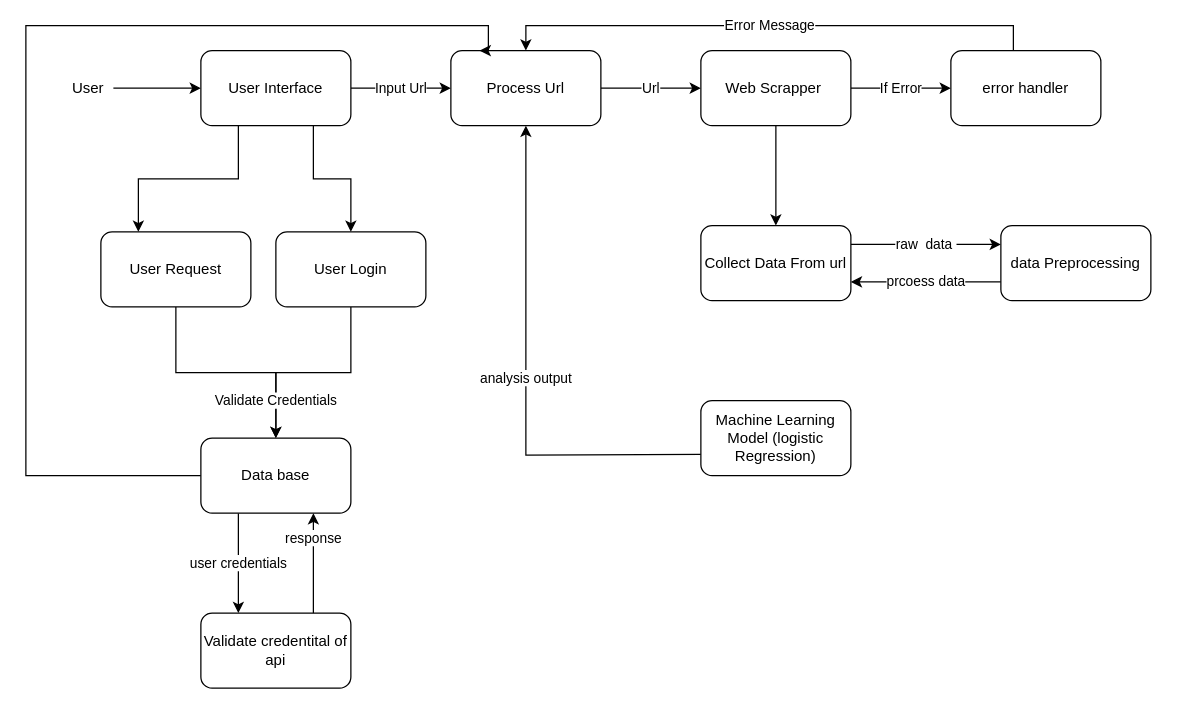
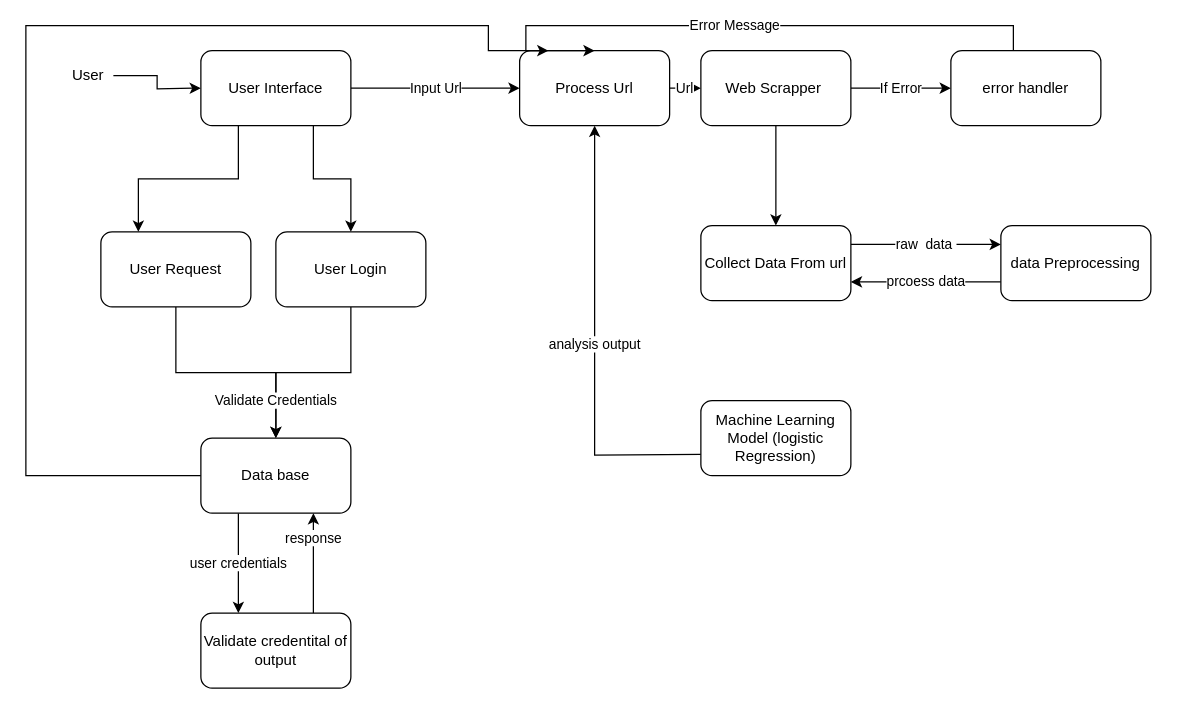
(88, 88) -> (88, 76)
(526, 88) -> (594, 88)
(276, 651) -> (276, 651)
